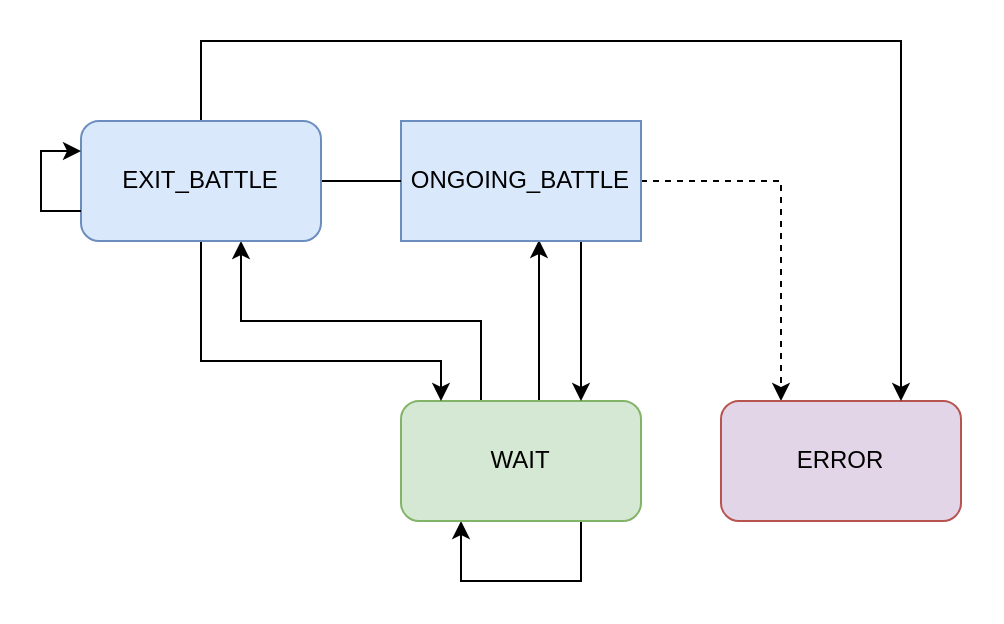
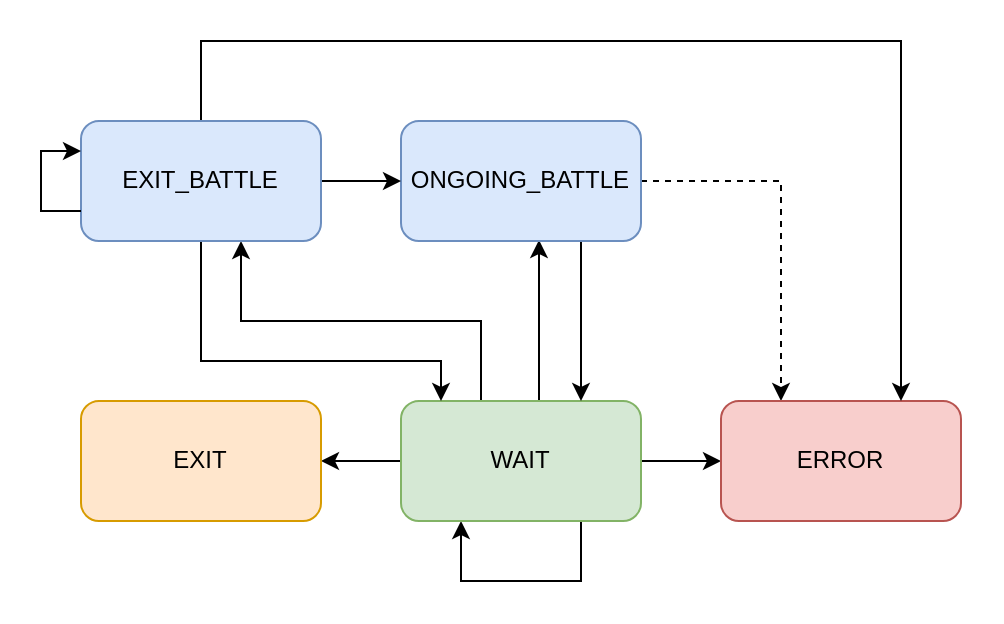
(392, 181) -> (386, 181)
(521, 181) -> (521, 181)
none -> (201, 461)
none -> (368, 461)
none -> (674, 461)
(841, 461) -> (841, 461)
